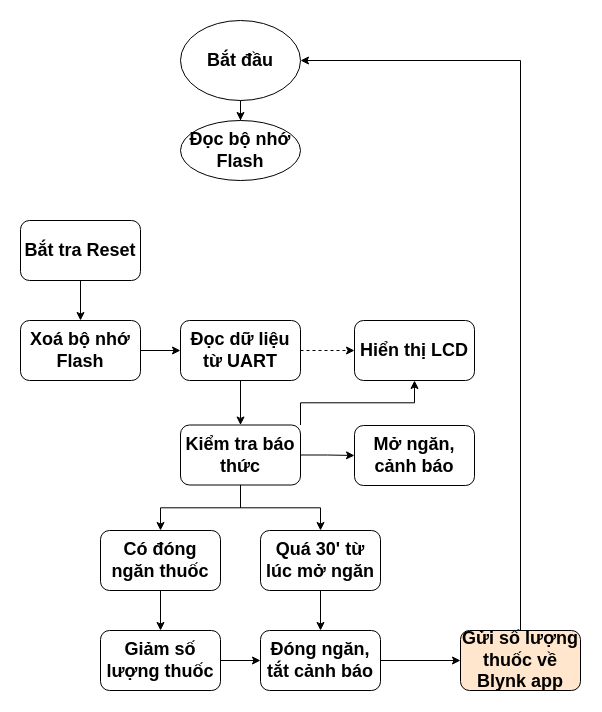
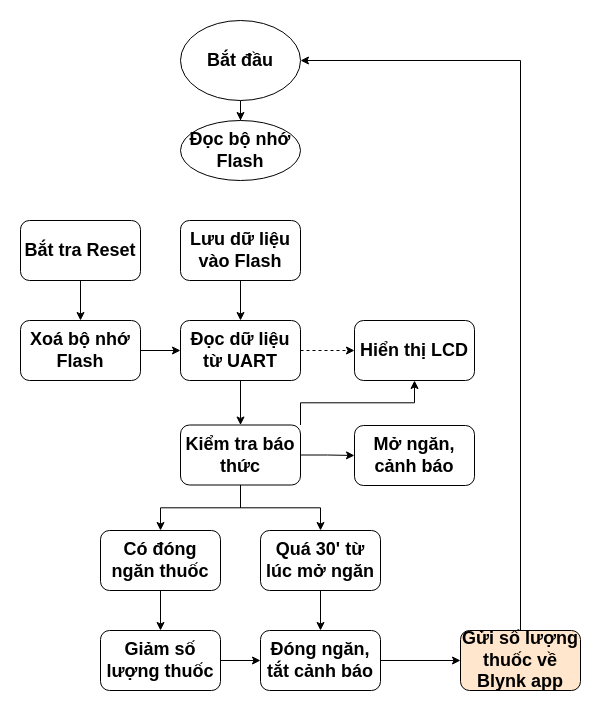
none -> (241, 251)
none -> (241, 297)
